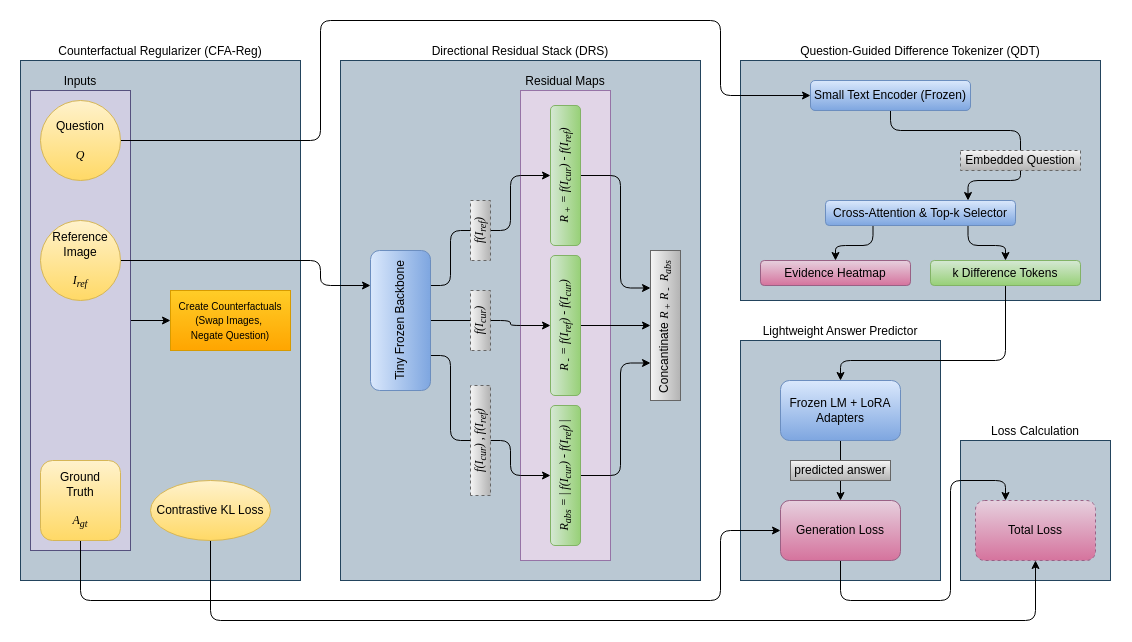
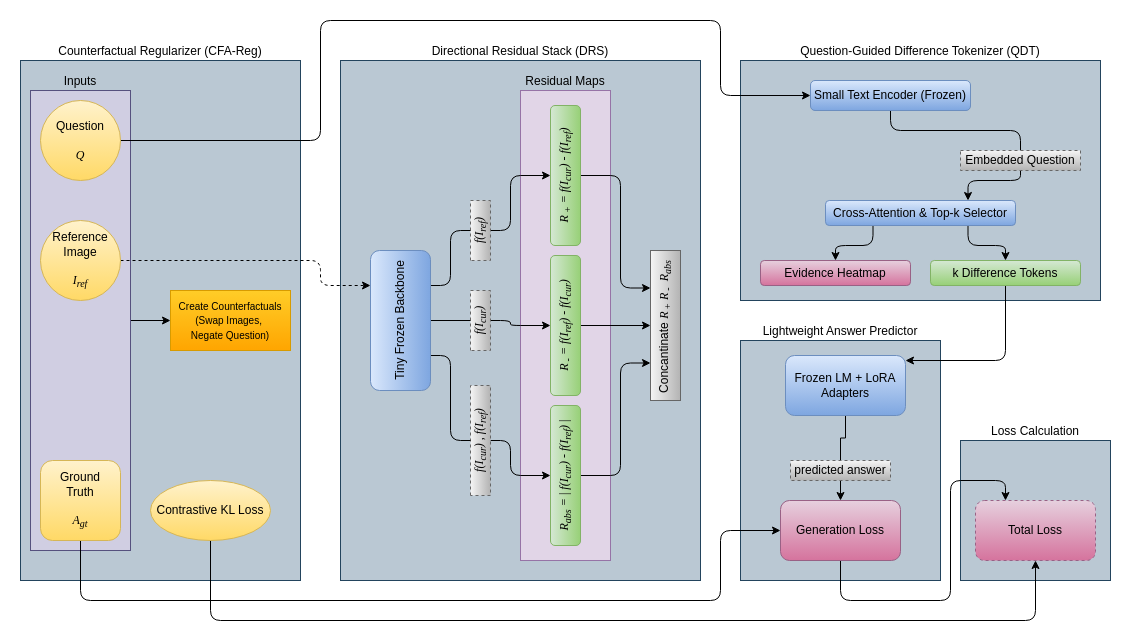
(245, 261) -> (245, 261)
(841, 411) -> (846, 386)
(841, 471) -> (841, 471)
